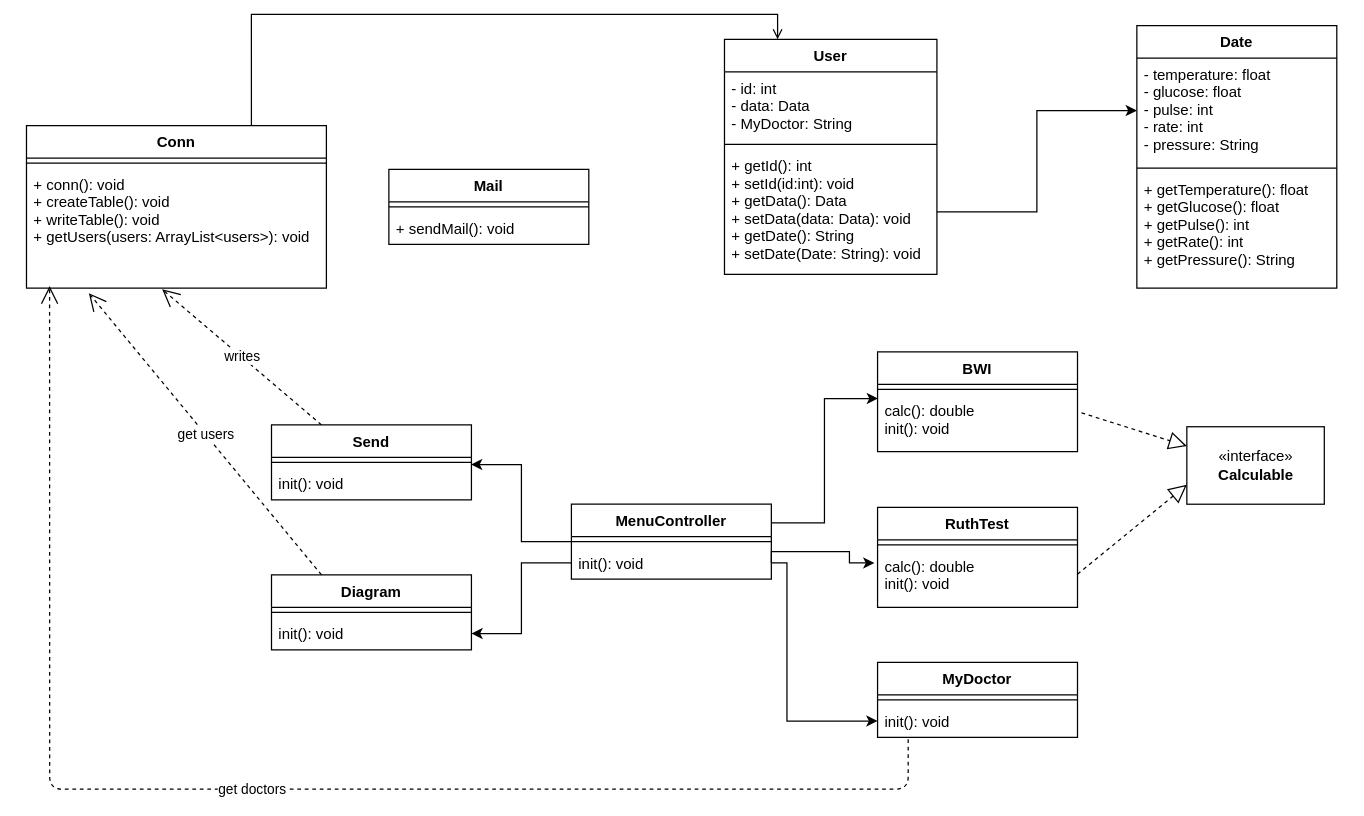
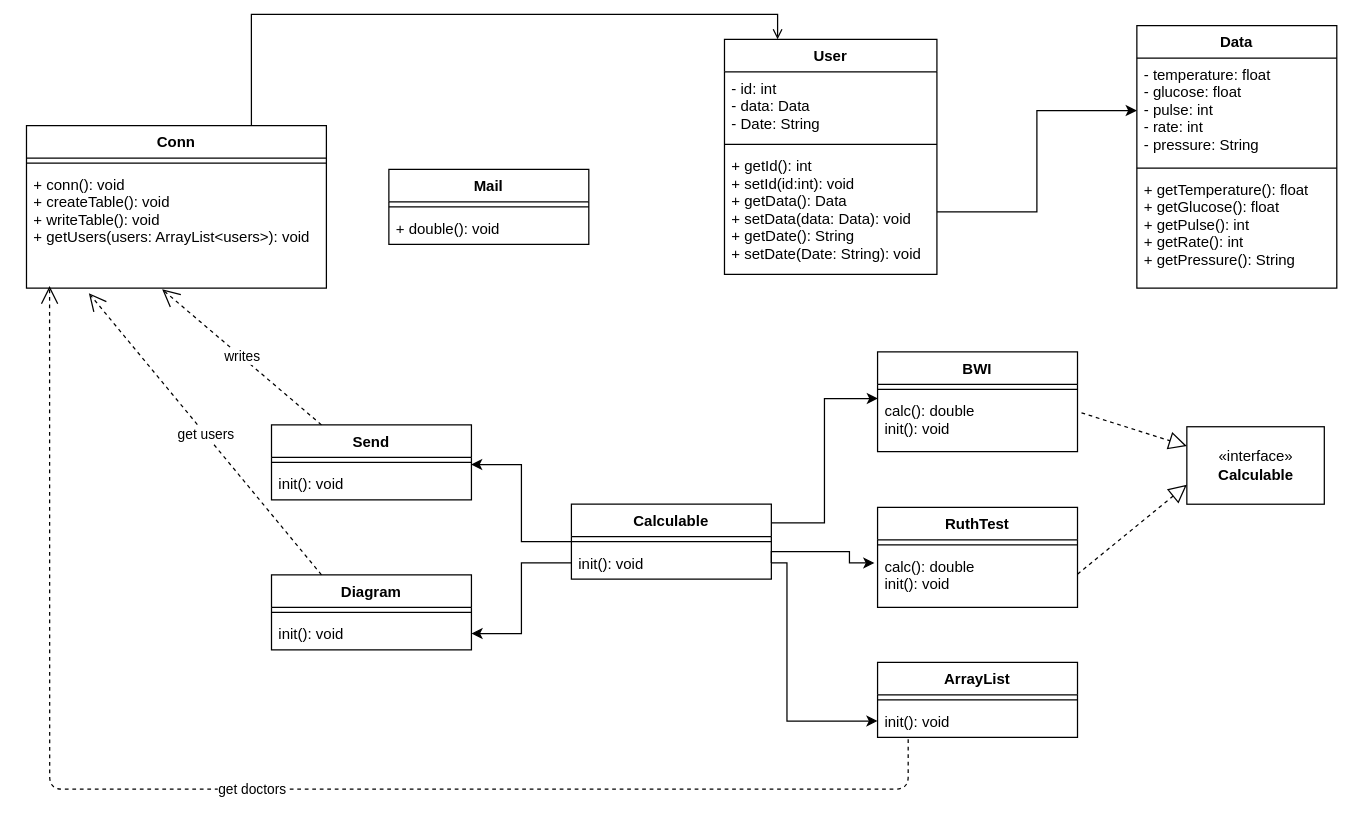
(1236, 43) -> (1236, 43)
(759, 89) -> (759, 89)
(459, 229) -> (453, 229)
(671, 521) -> (671, 521)
(977, 679) -> (977, 679)
